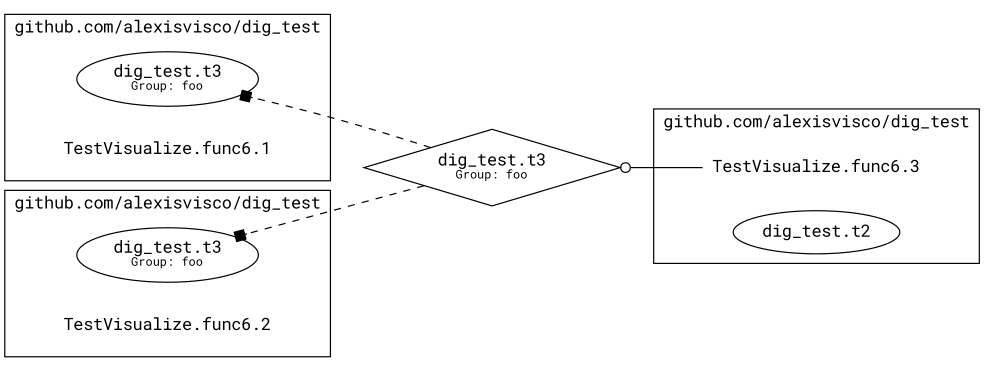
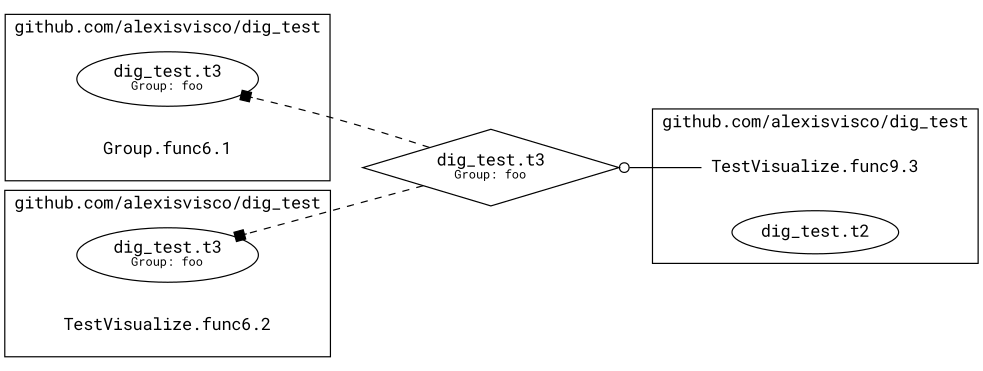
(168, 150) -> (168, 150)
(817, 168) -> (815, 168)
